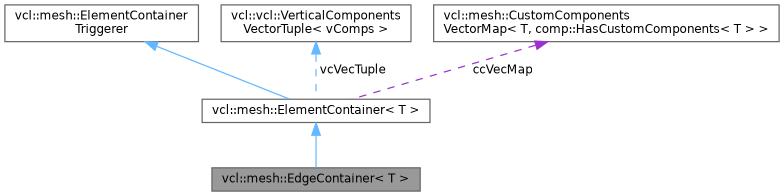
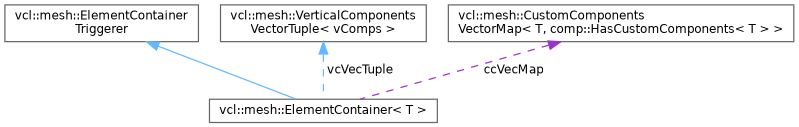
(316, 23) -> (323, 23)
(316, 179) -> none
